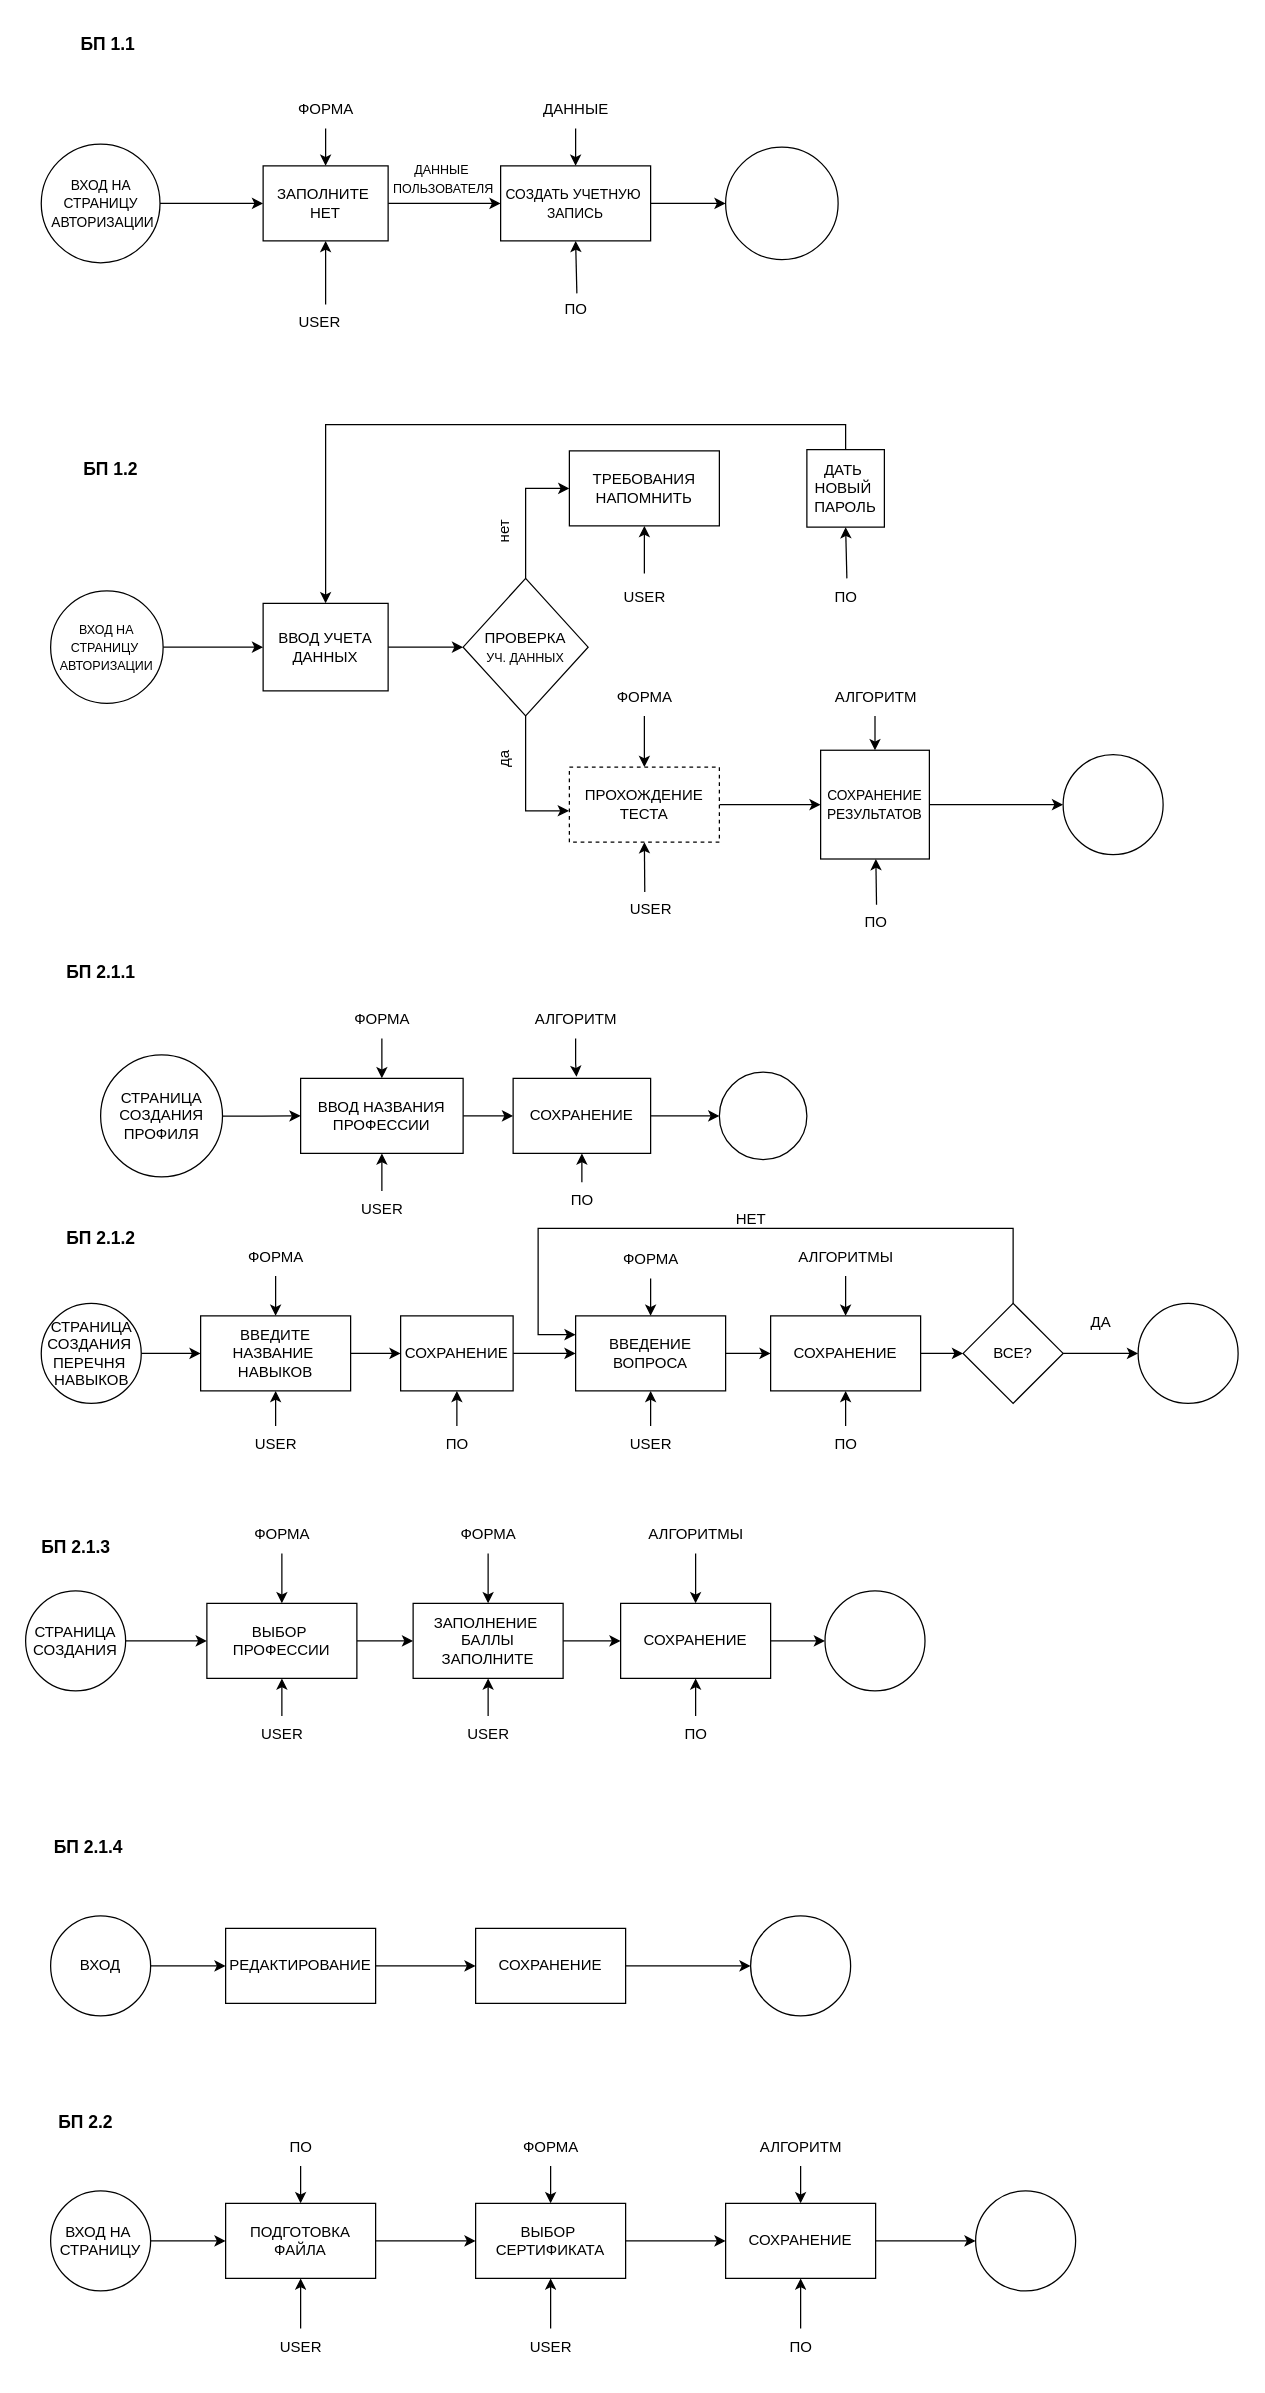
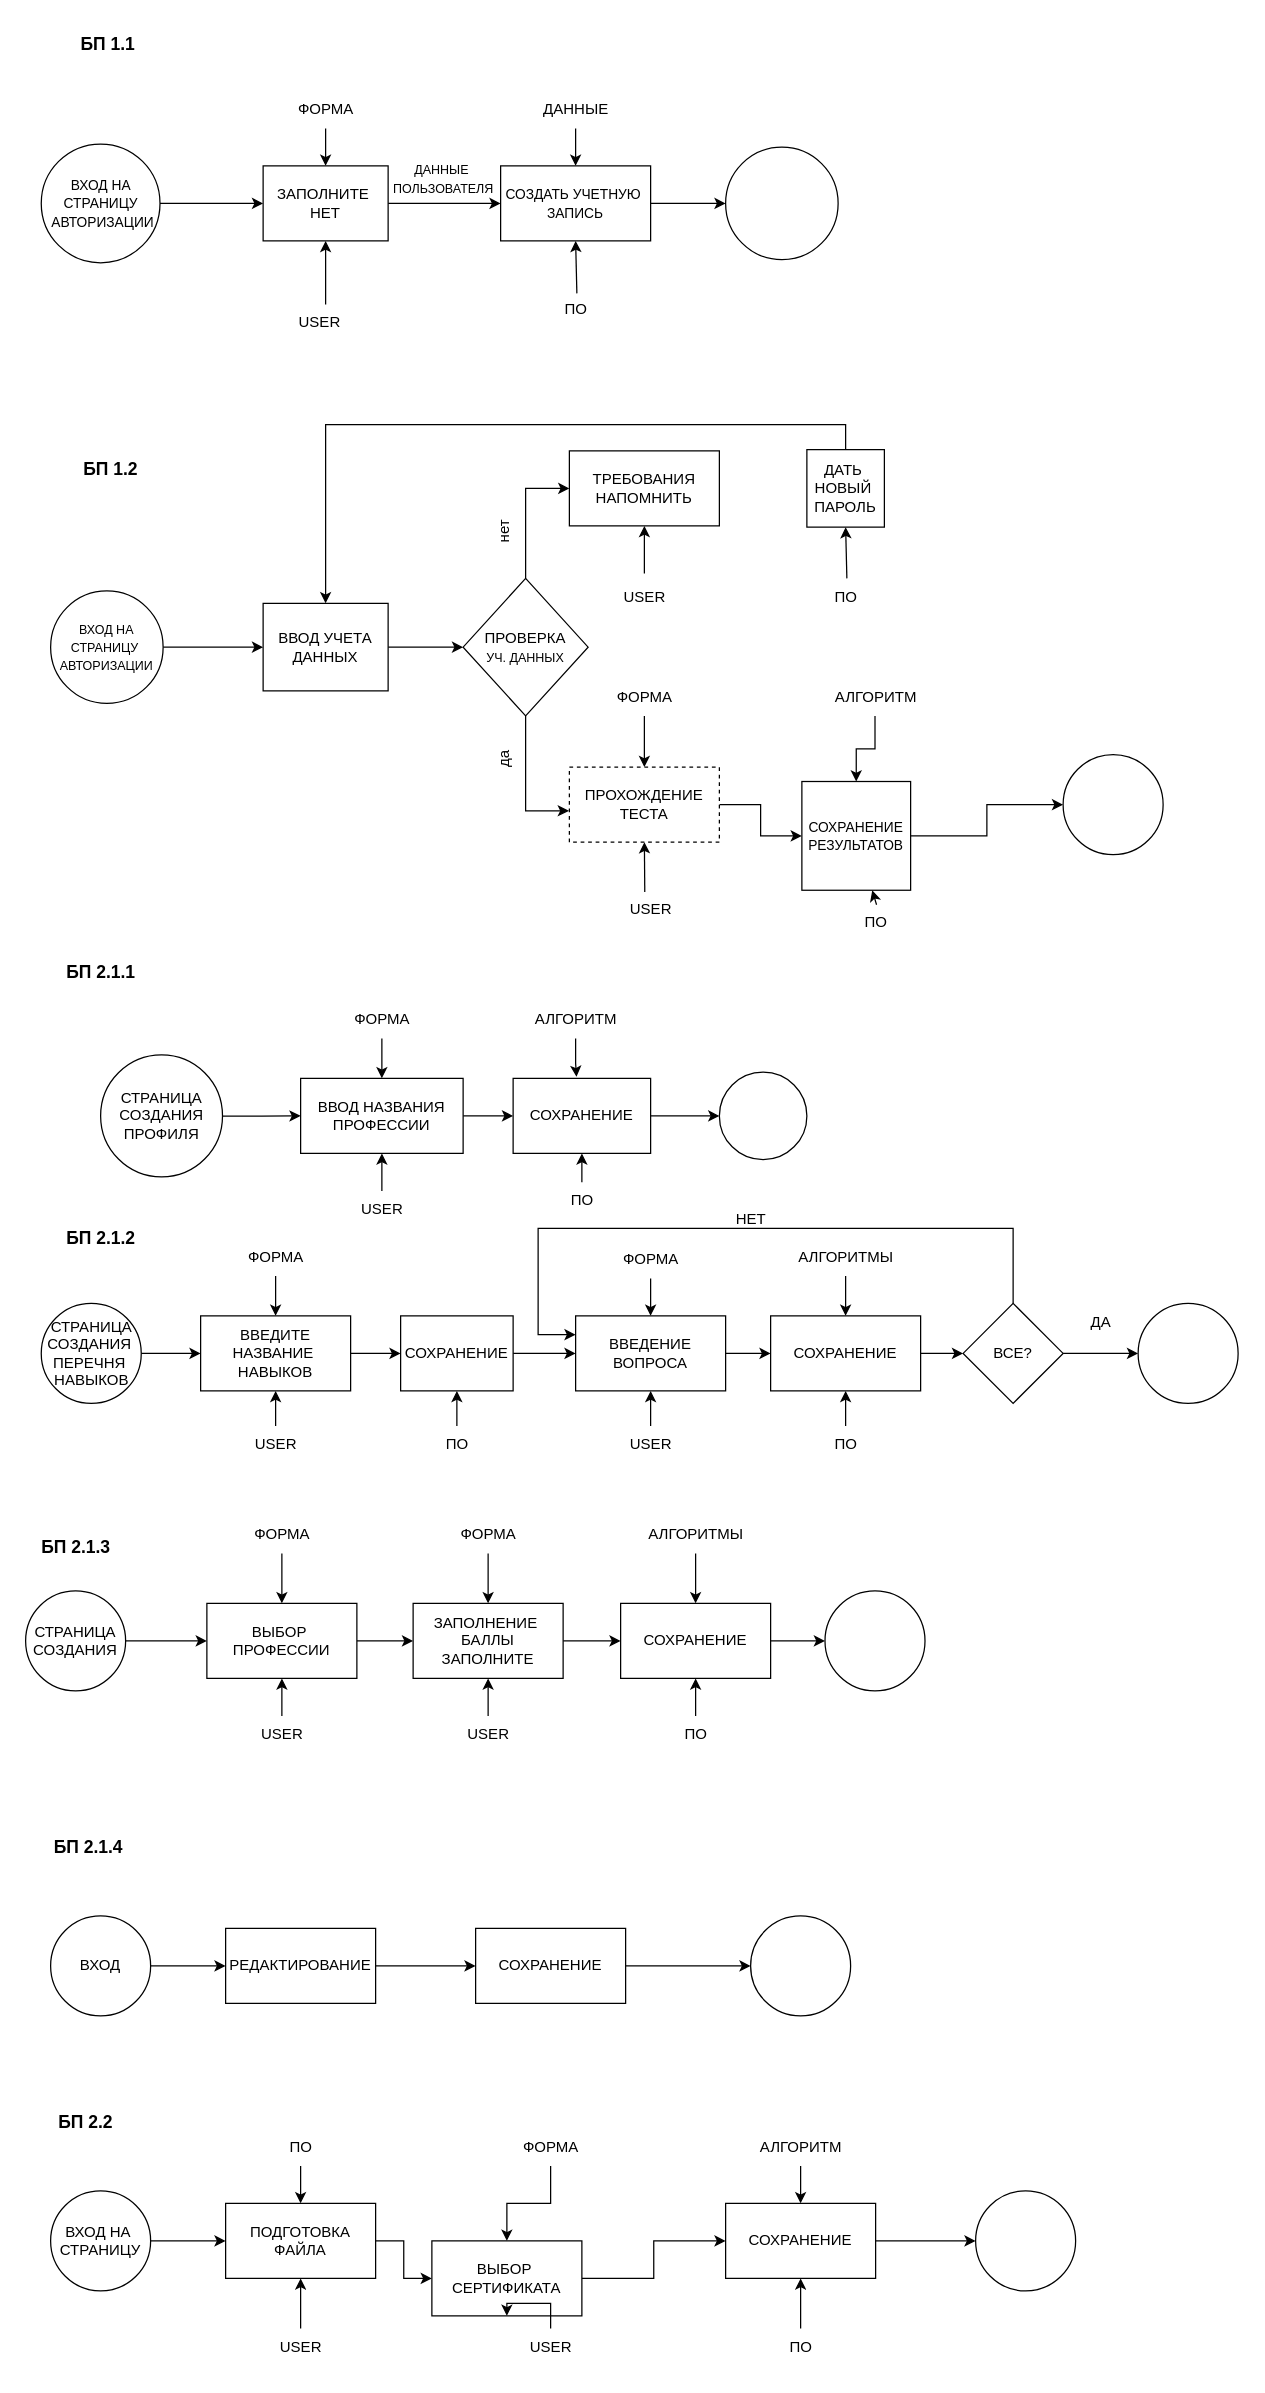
(875, 804) -> (856, 836)
(551, 2241) -> (507, 2278)
